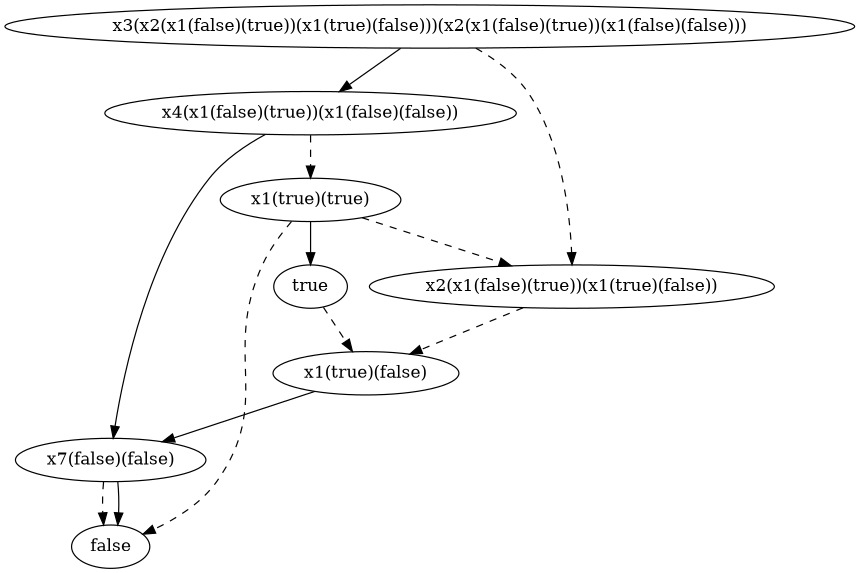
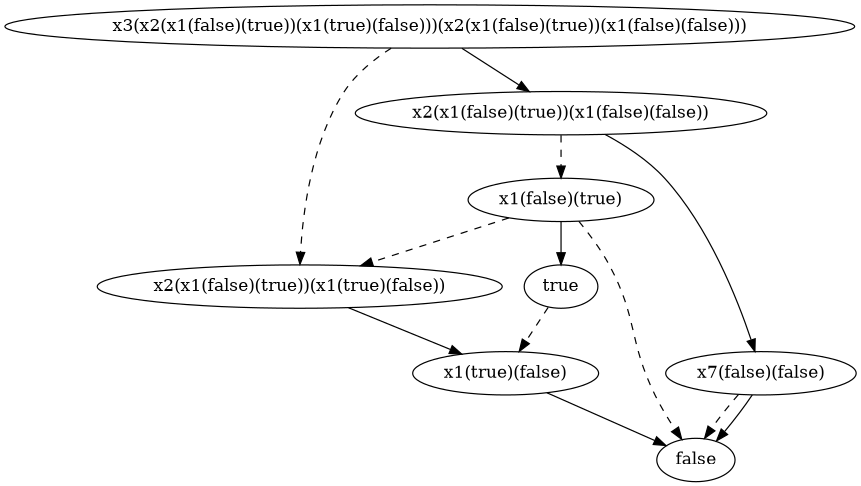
(311, 113) -> (561, 113)
(311, 200) -> (561, 200)
(472, 329) -> (399, 329)
(251, 412) -> (601, 417)
